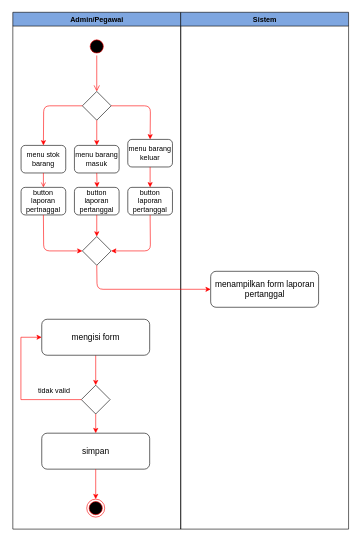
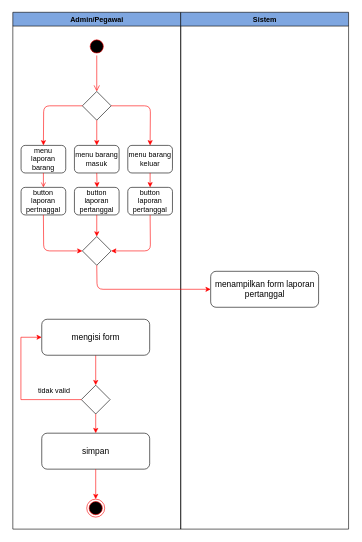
(150, 153) -> (150, 159)
(43, 159) -> (43, 159)
